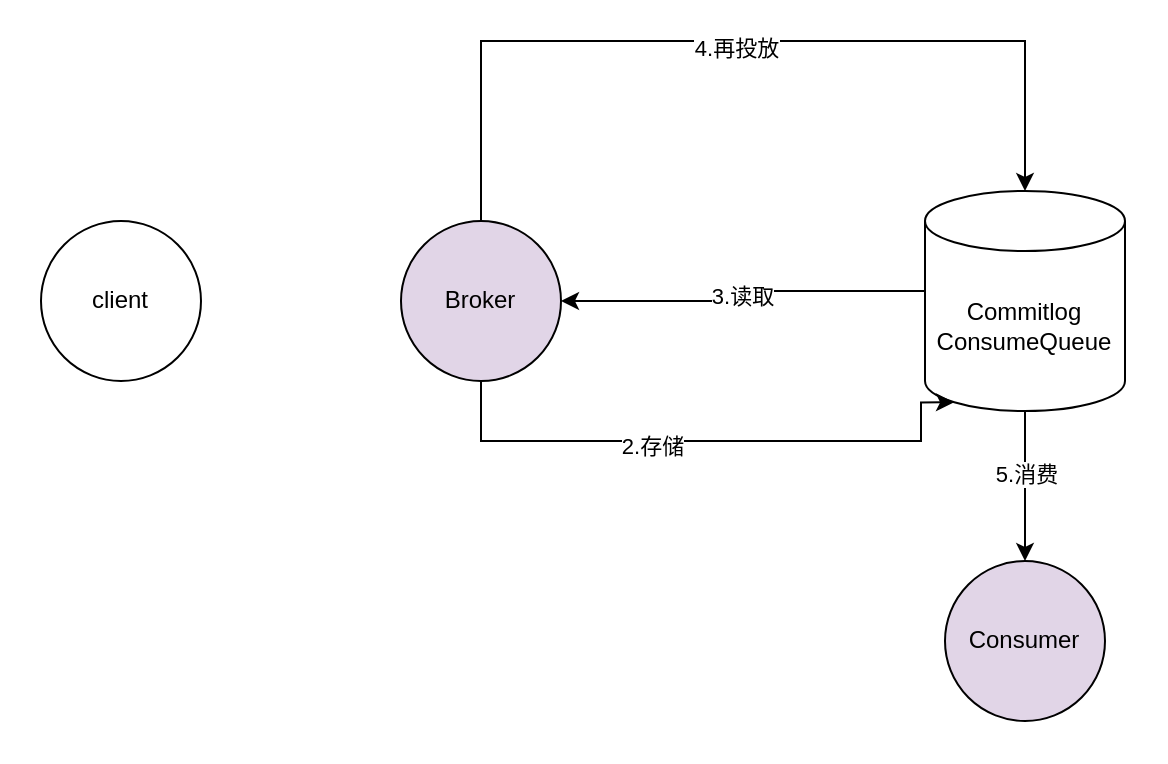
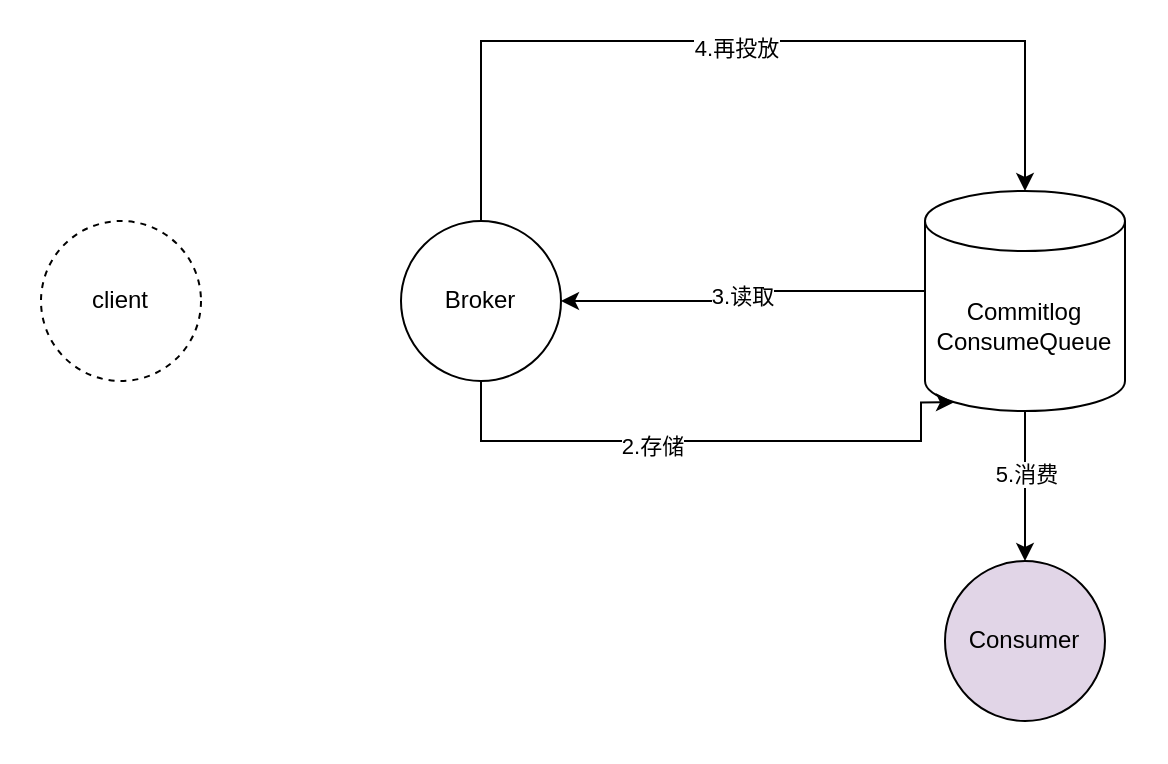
(121, 301) -> (121, 301)
(481, 301) -> (481, 301)
